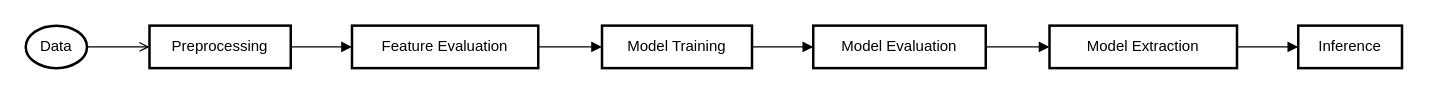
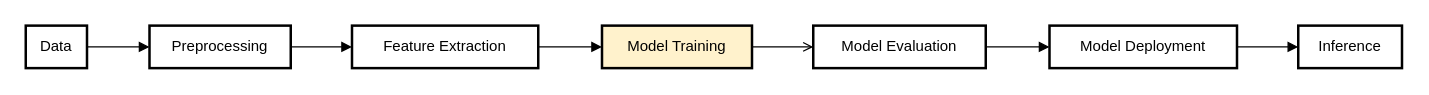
(56, 47) -> (56, 47)
(140, 47) -> (138, 47)
(445, 47) -> (445, 47)
(677, 47) -> (677, 47)
(801, 47) -> (804, 47)
(1143, 47) -> (1143, 47)
